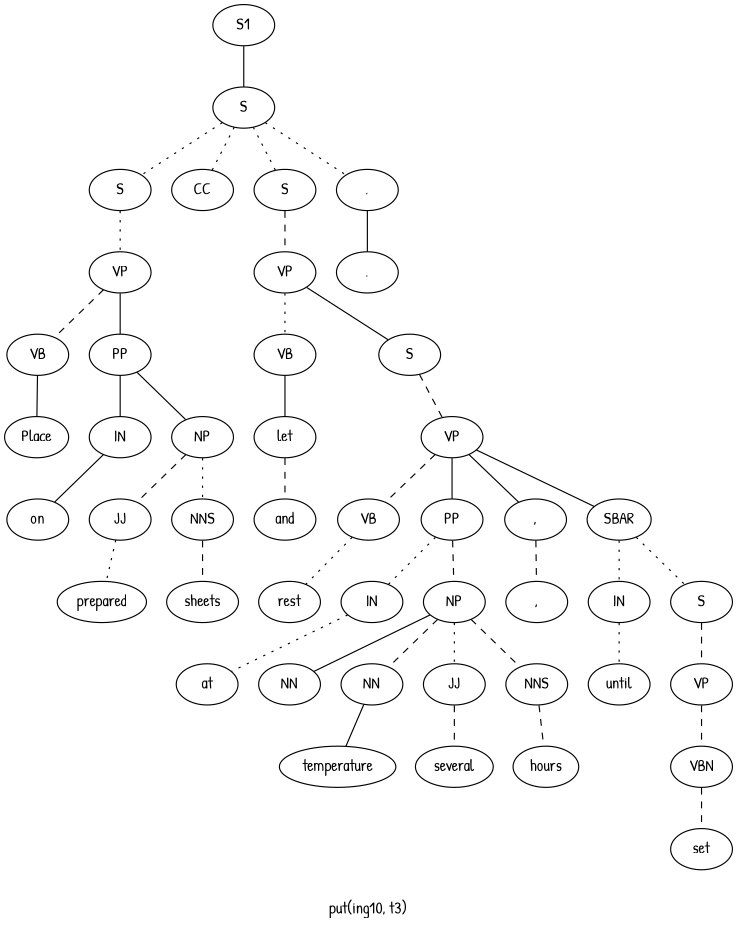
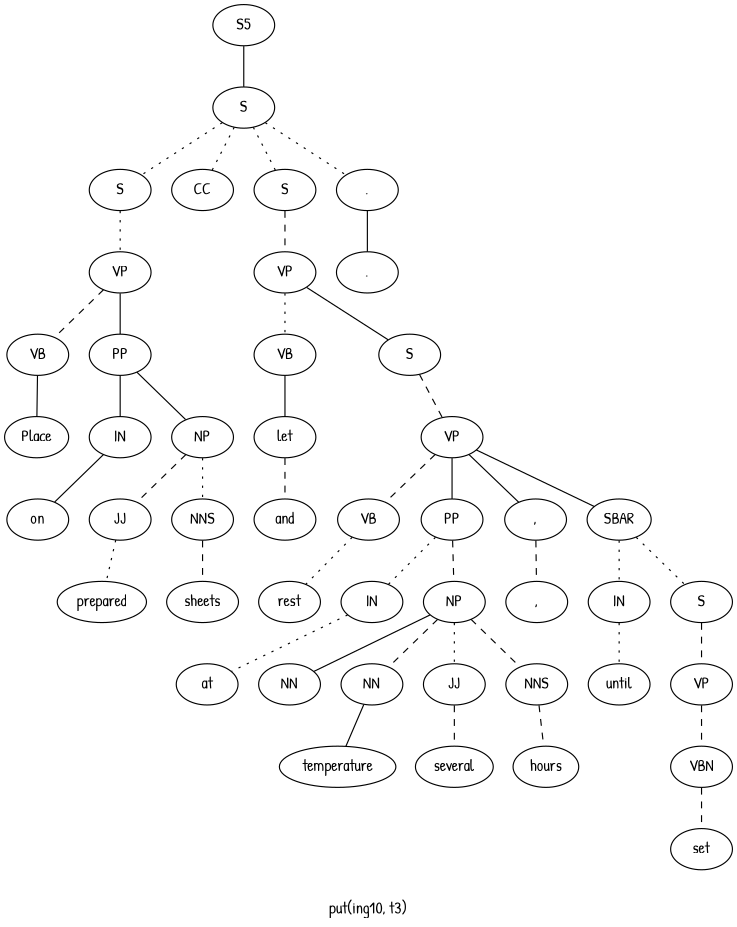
(244, 25) -> (244, 25)
